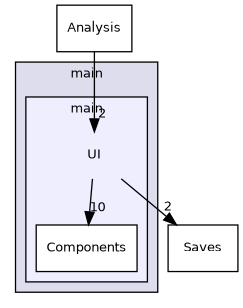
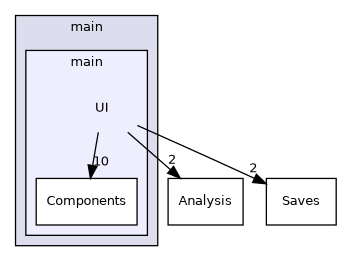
(94, 85) -> (139, 143)
